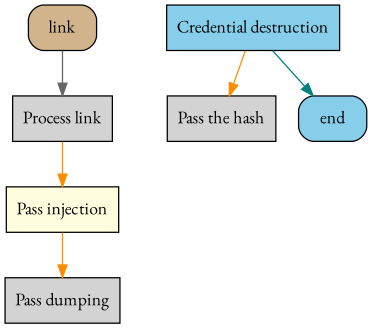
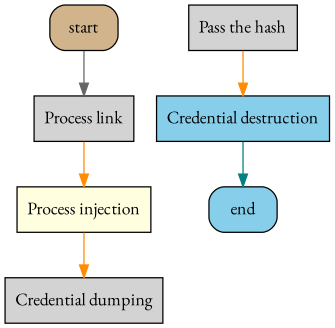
(62, 28) -> (84, 28)
(239, 67) -> (243, 67)
(62, 210) -> (84, 210)
(62, 300) -> (84, 300)
